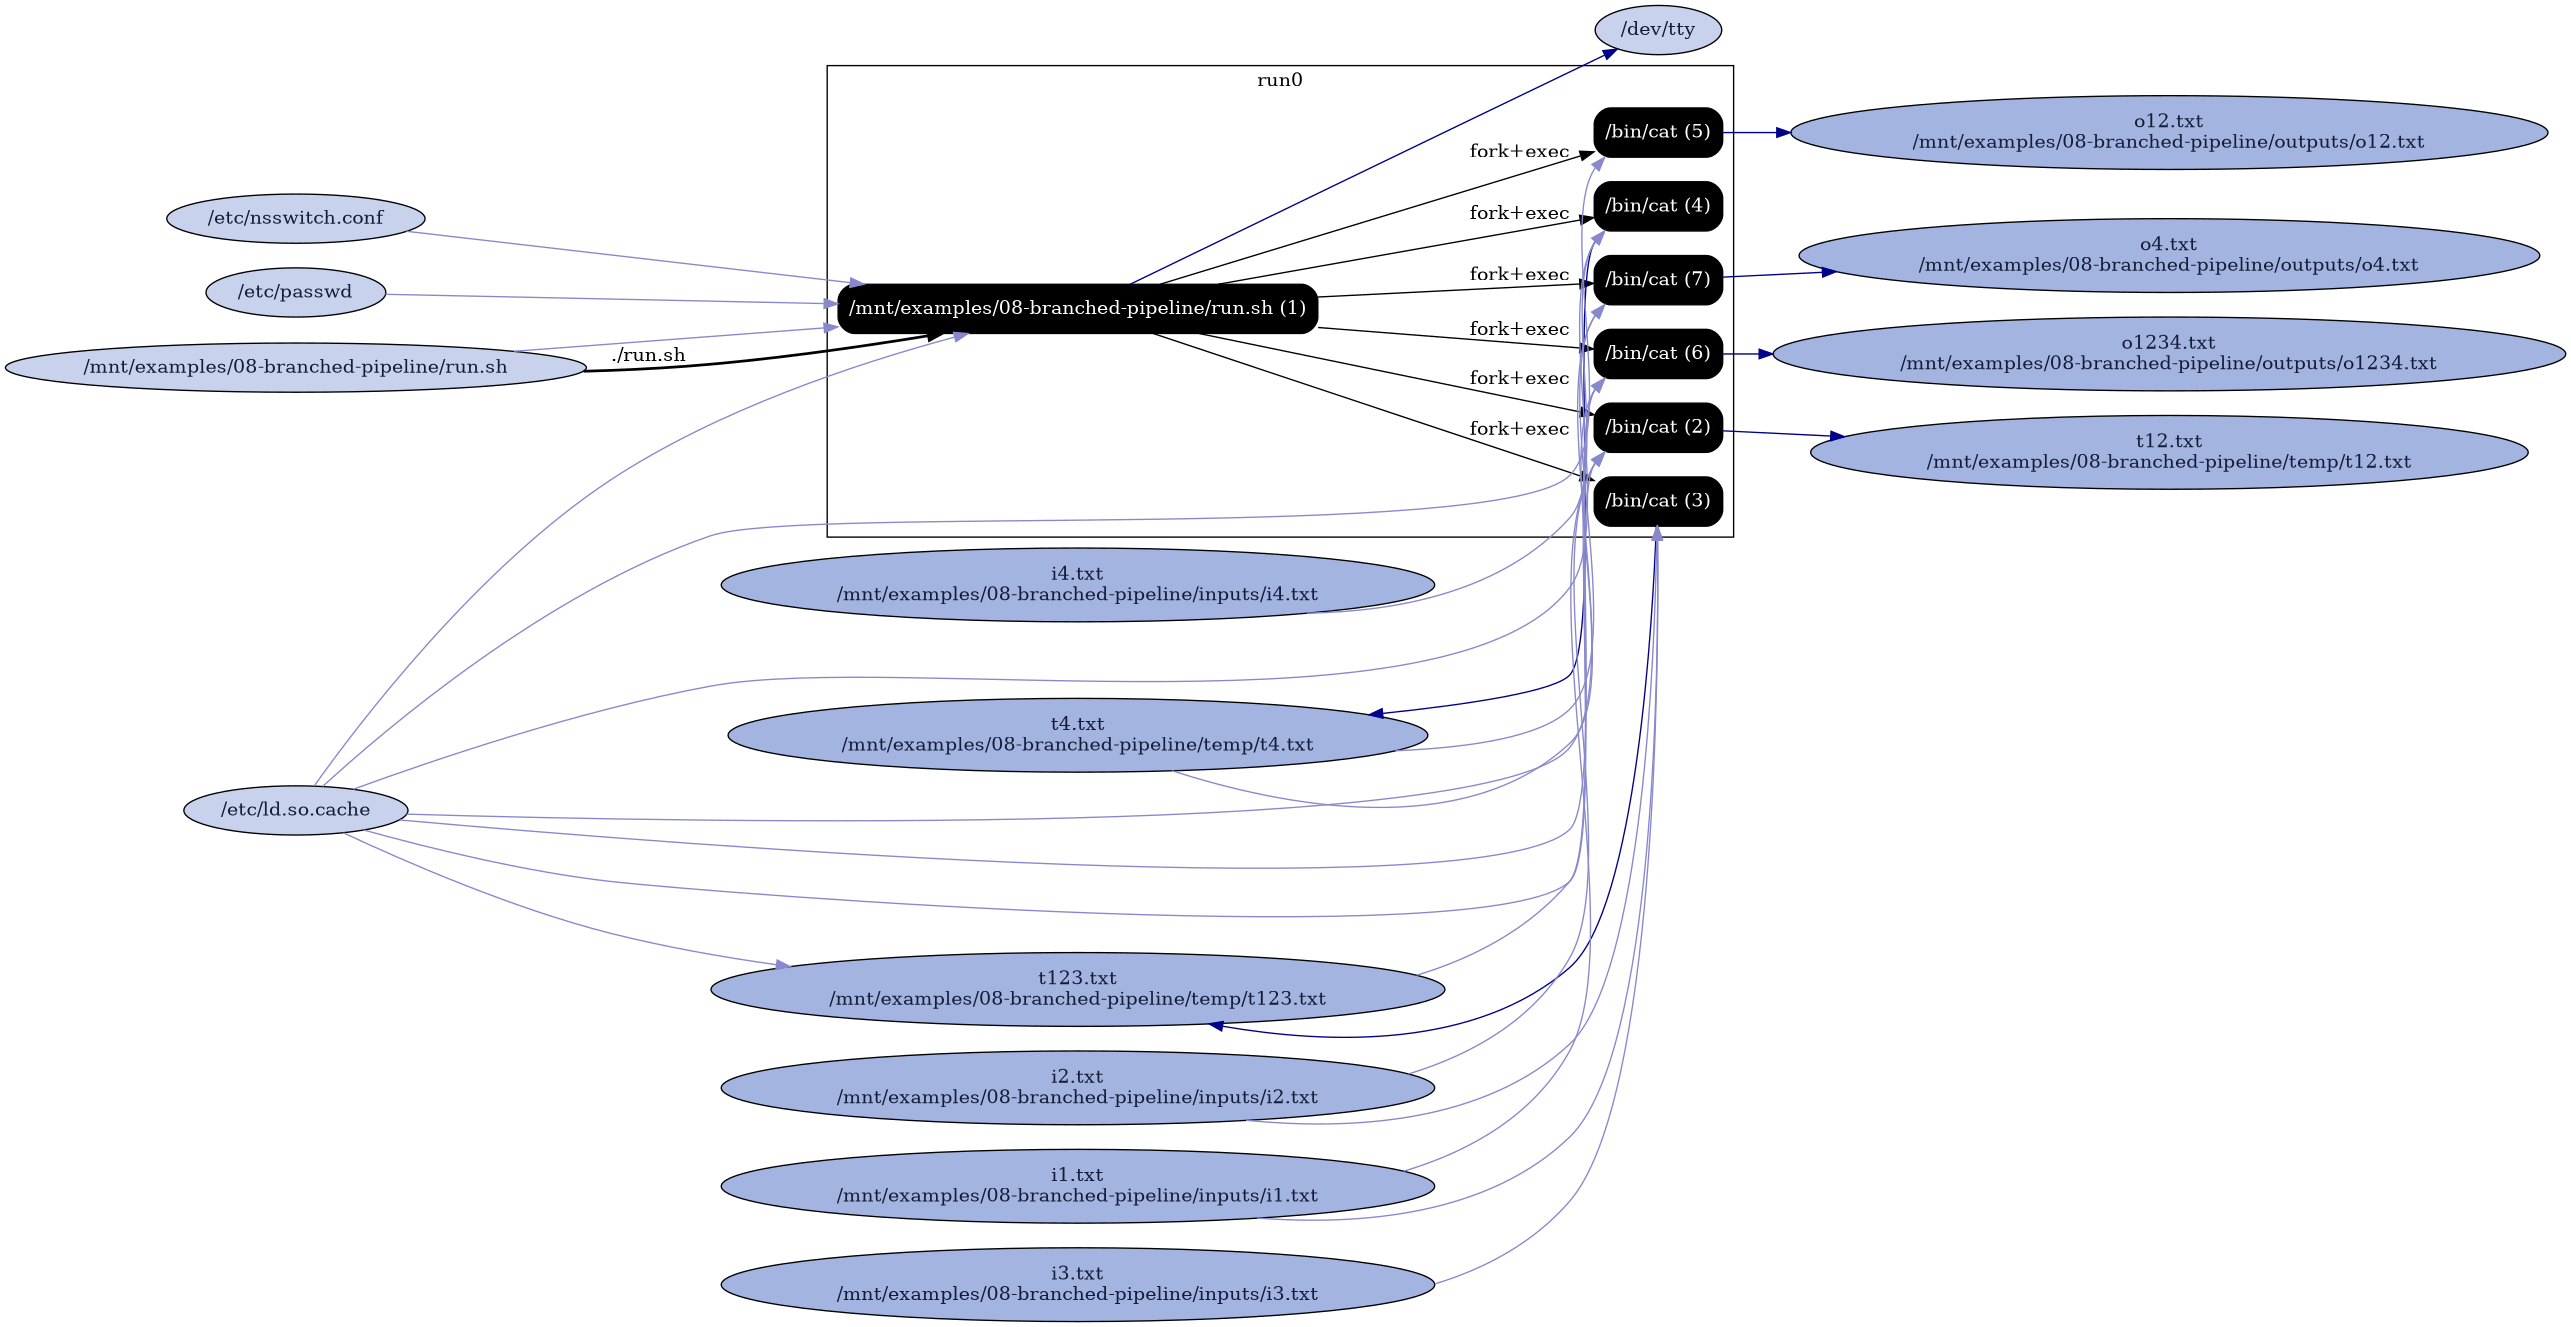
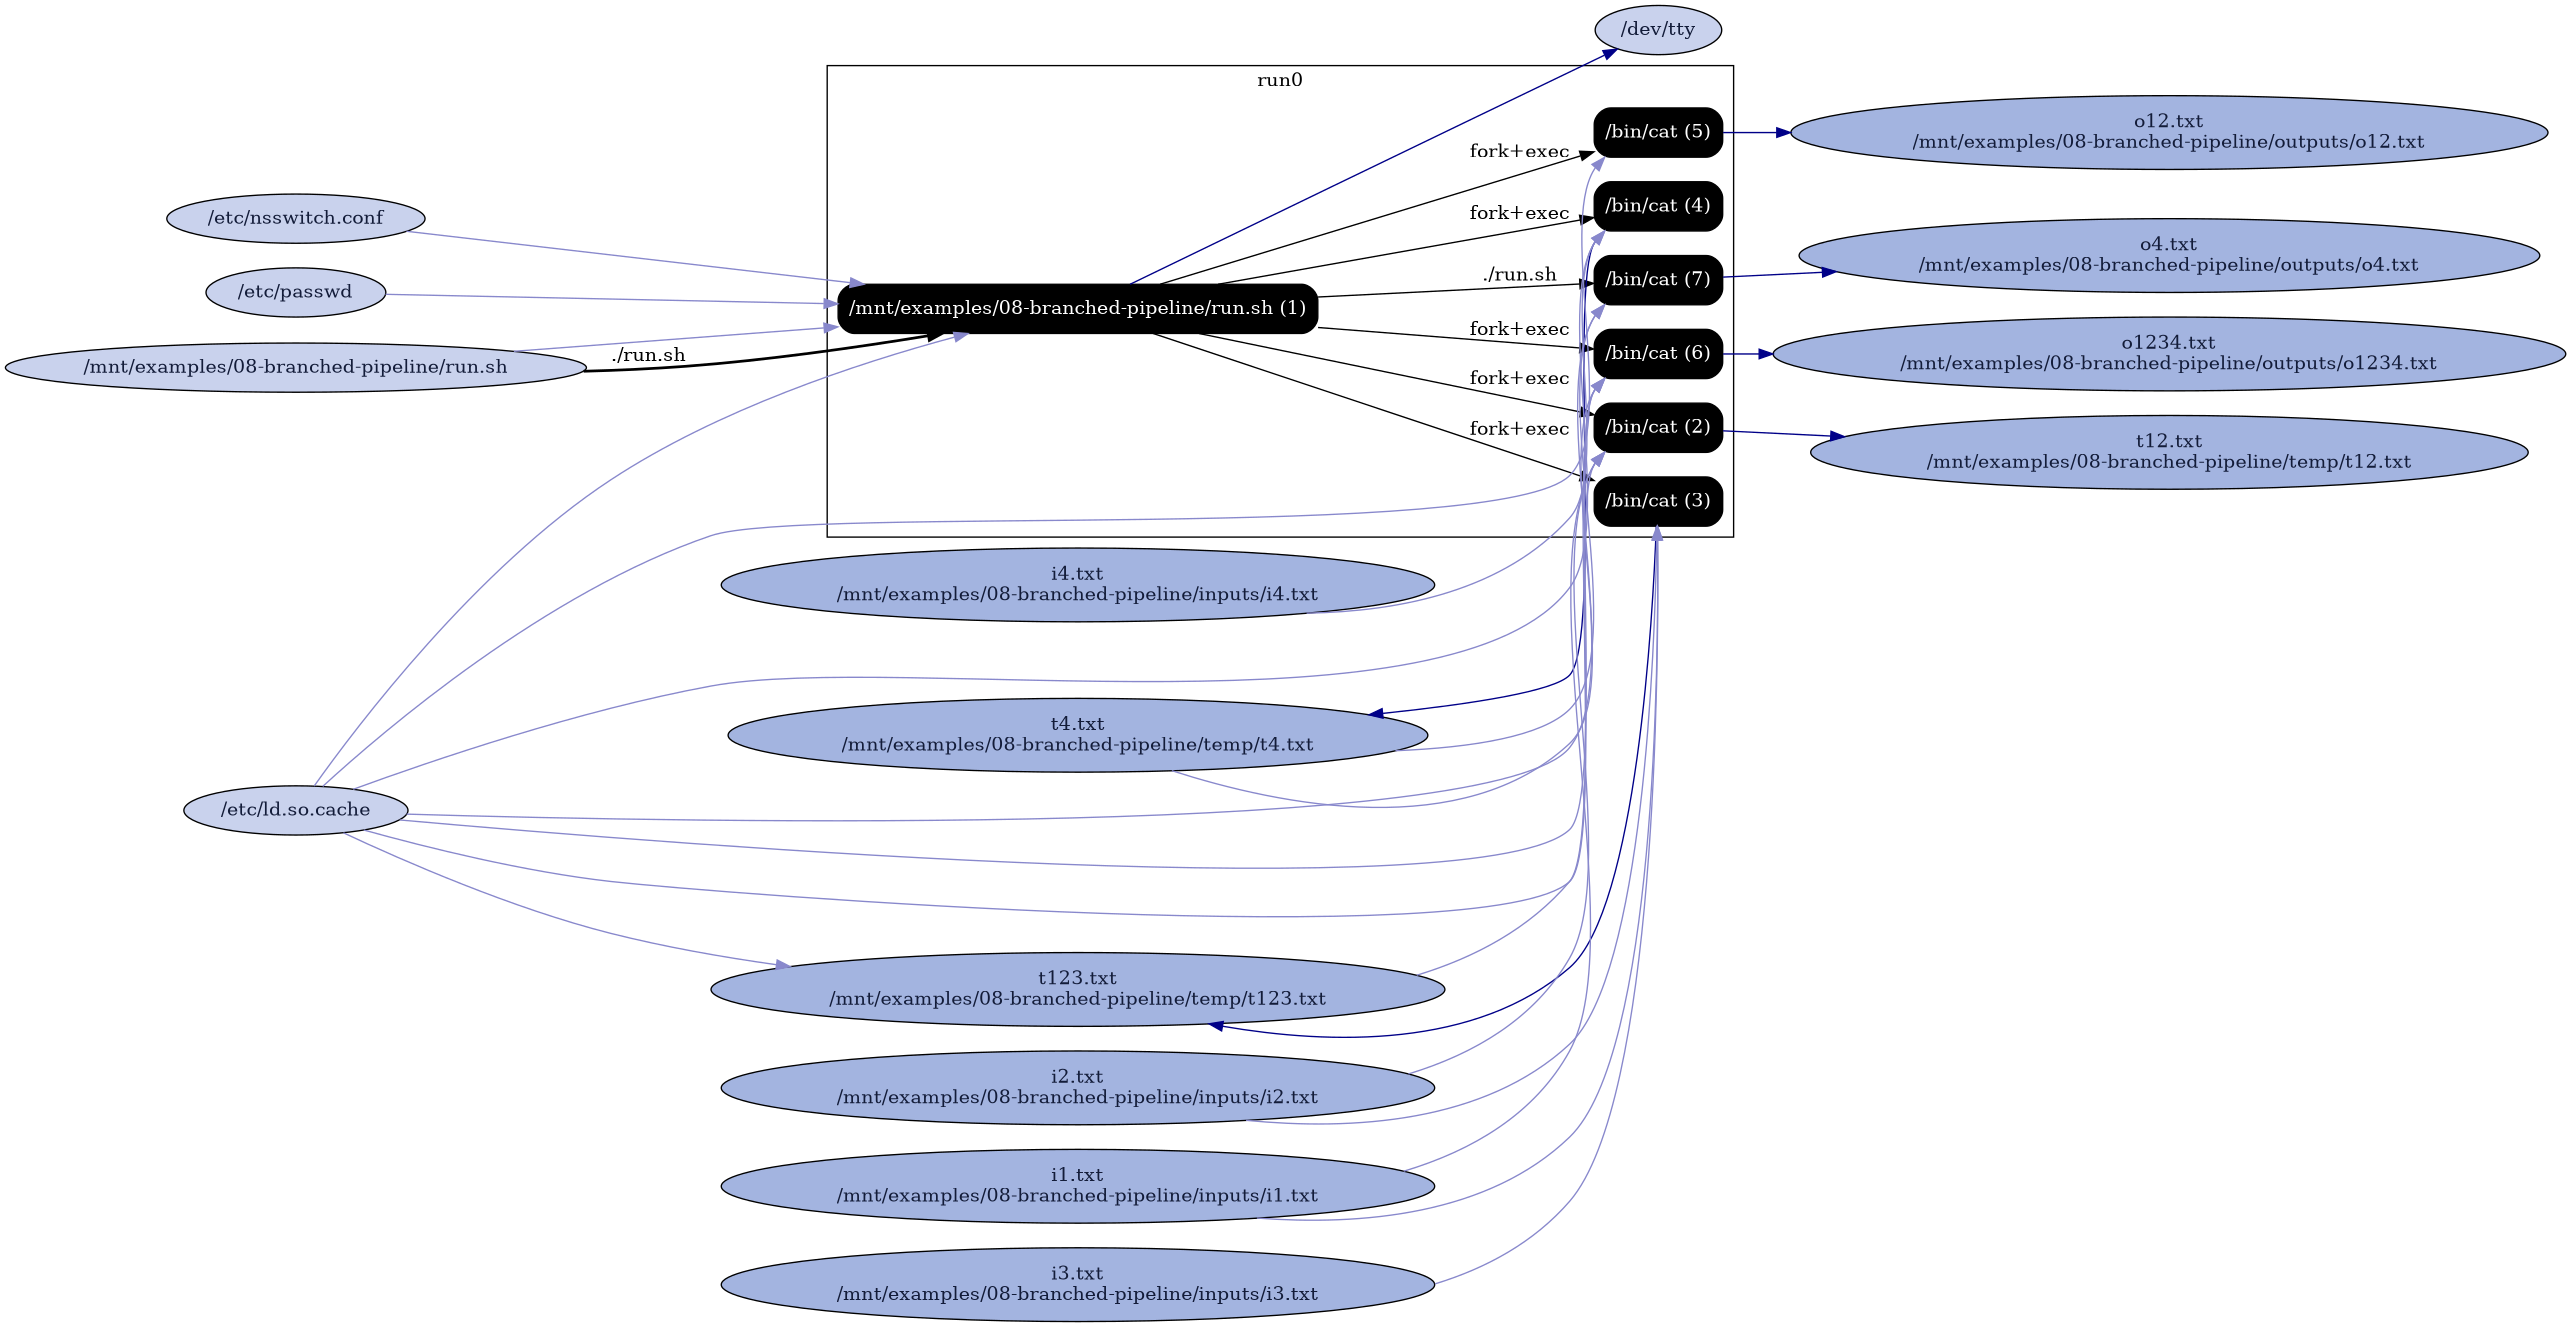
(1520, 275) -> (1520, 275)
